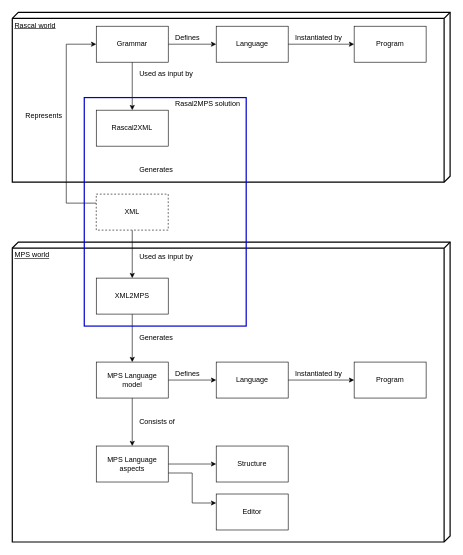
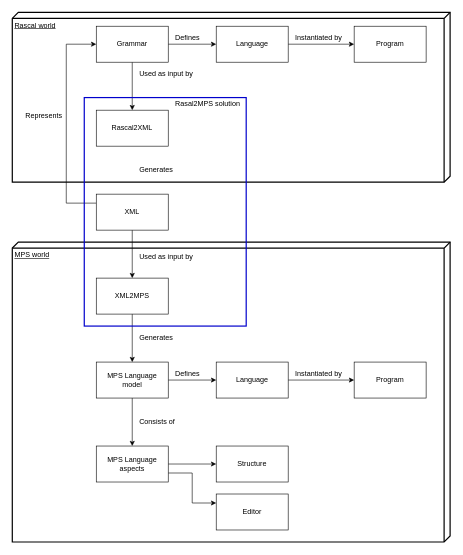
(132, 212) -> (132, 212)
